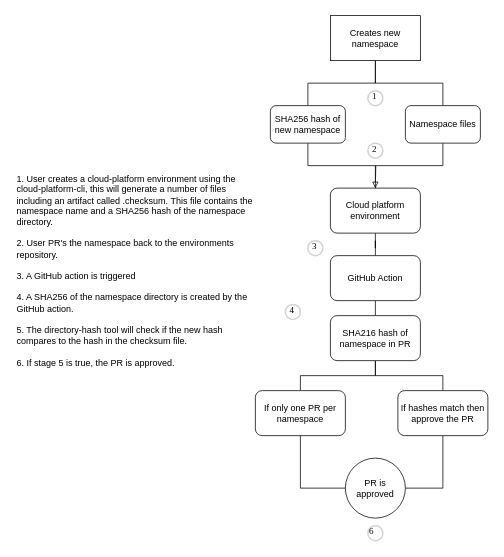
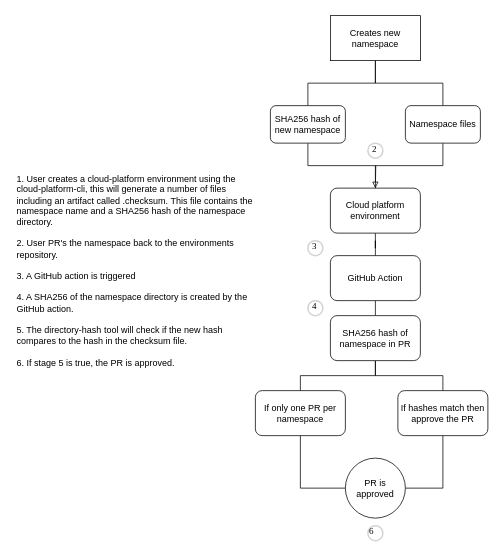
(375, 98) -> none
(293, 312) -> (315, 308)
(375, 338) -> (375, 338)
